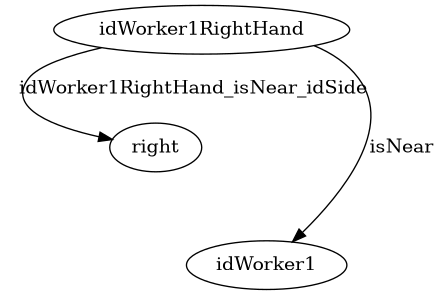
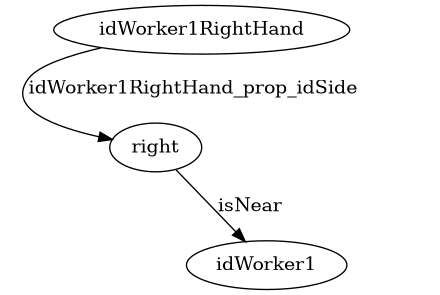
(194, 89) -> (194, 89)
(368, 137) -> (206, 201)
